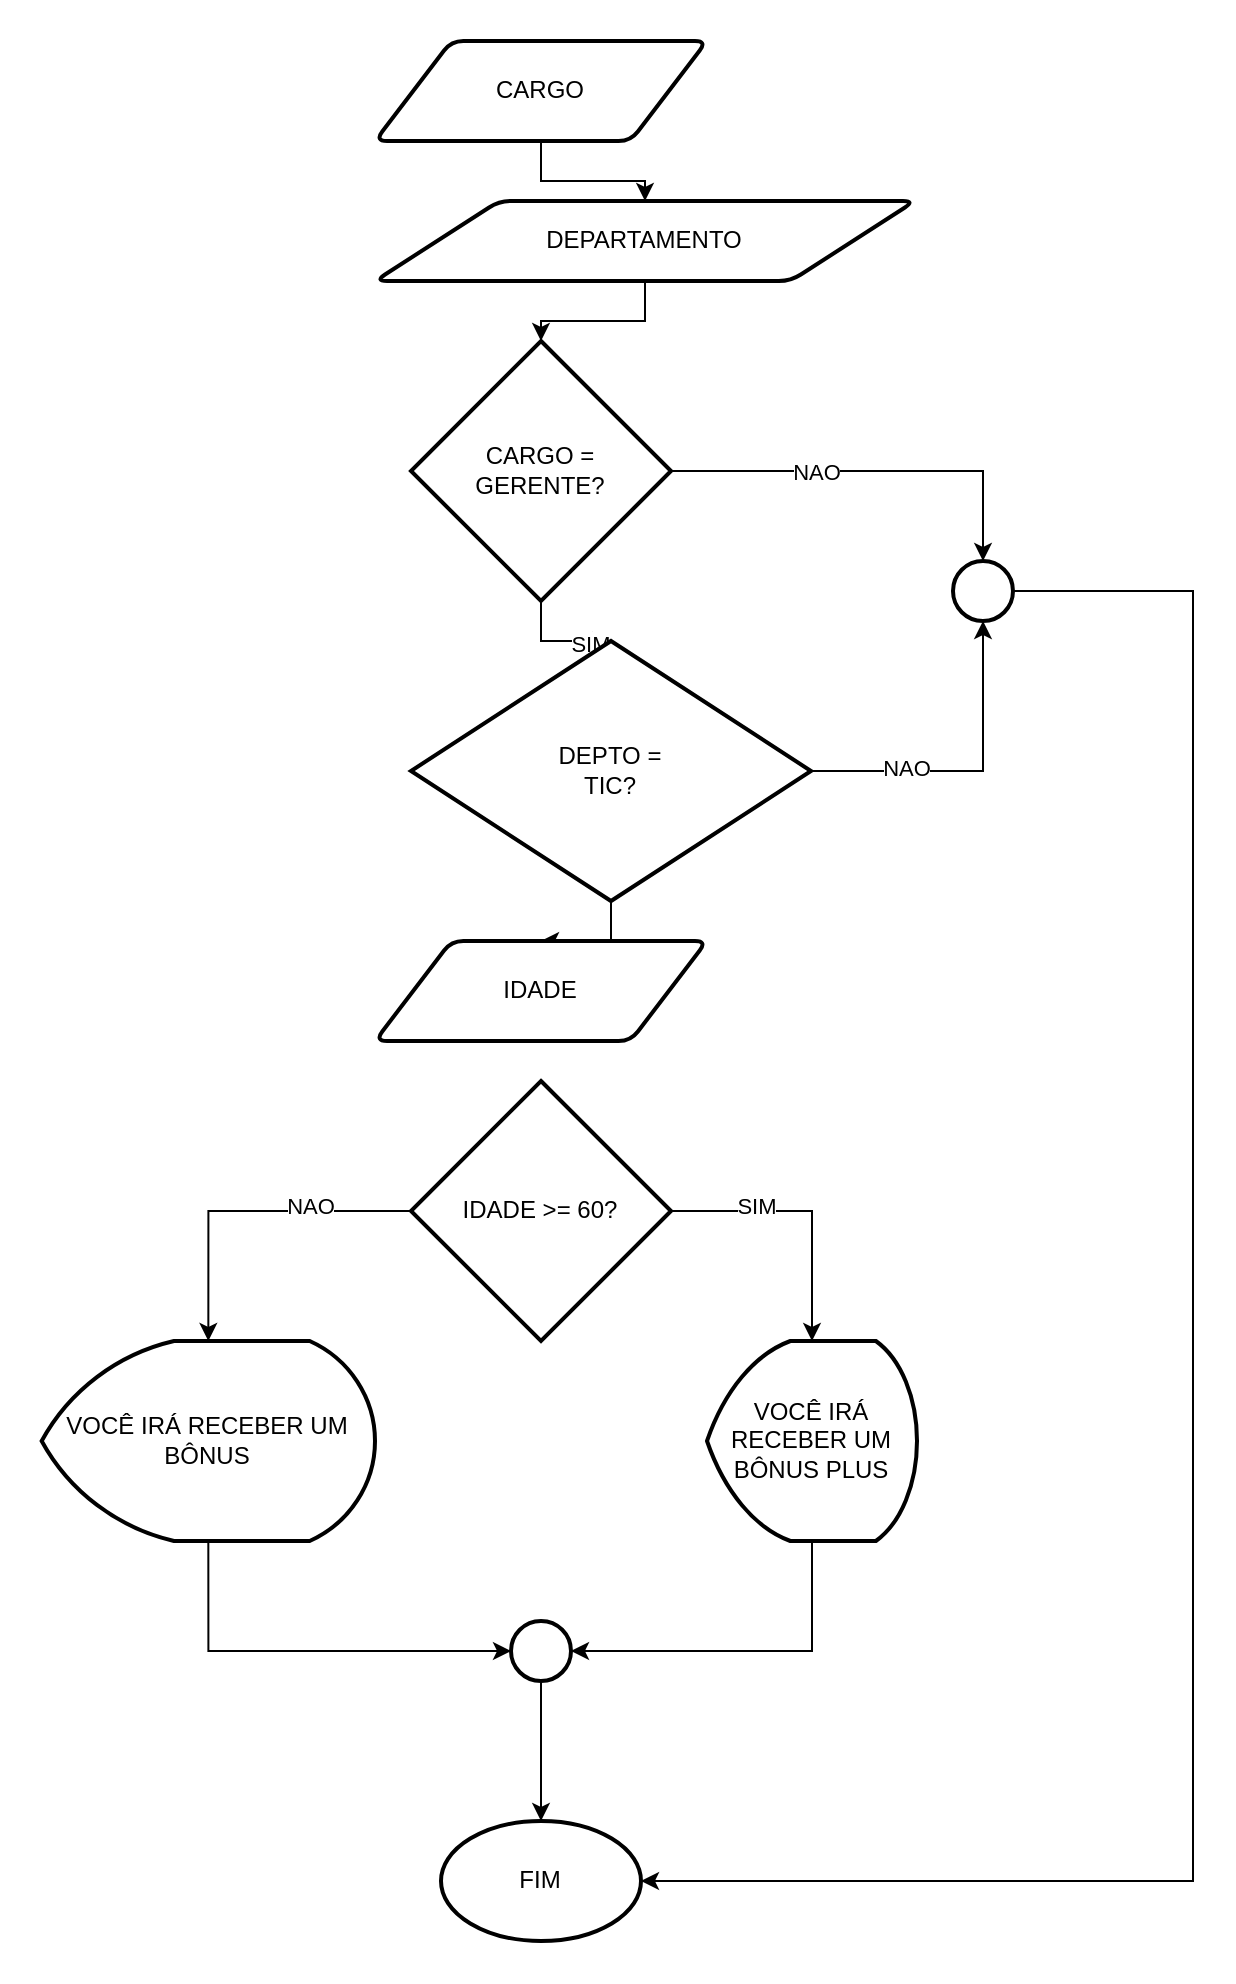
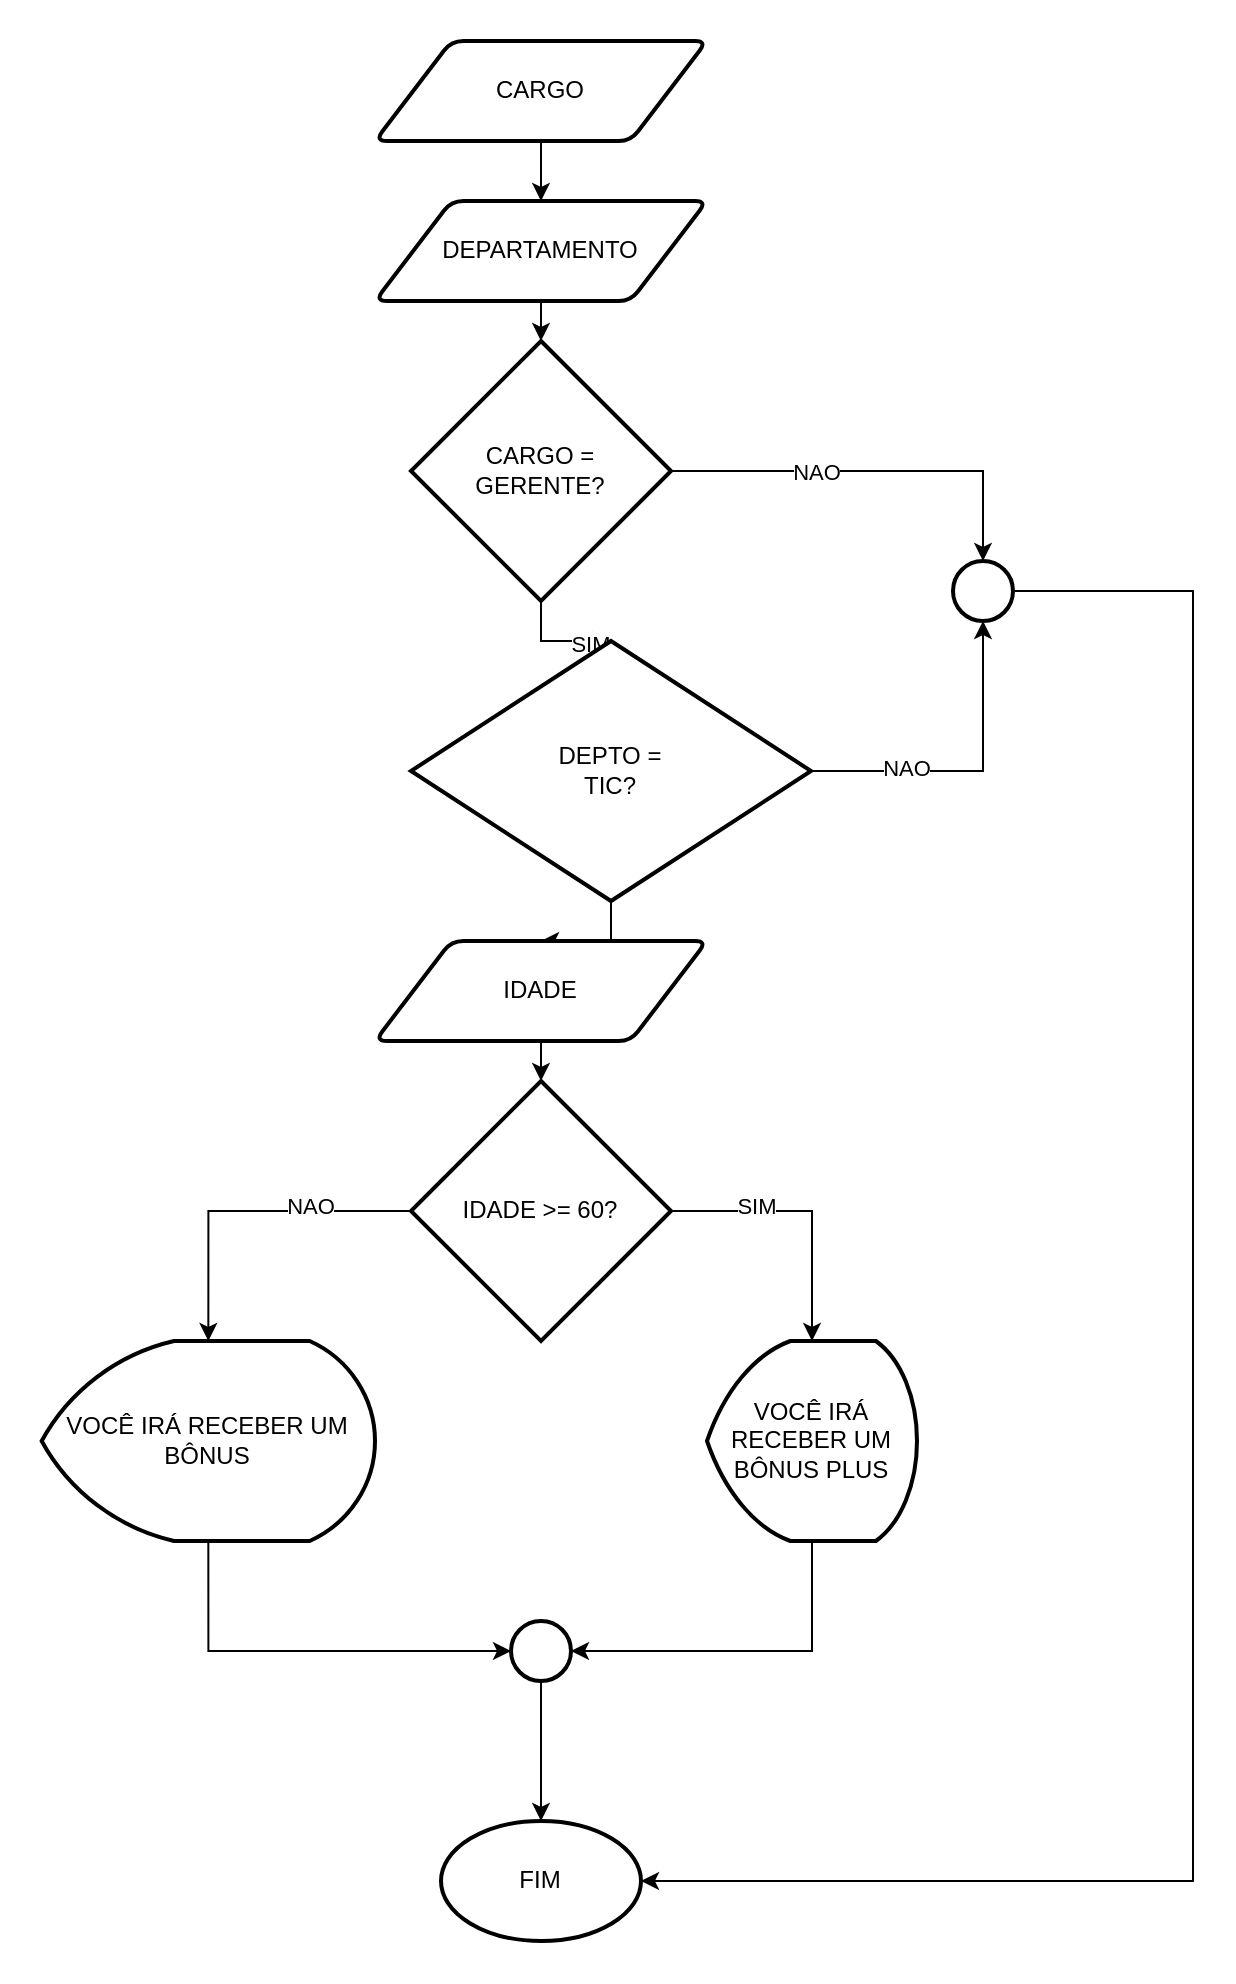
(645, 241) -> (541, 251)
none -> (541, 1054)
